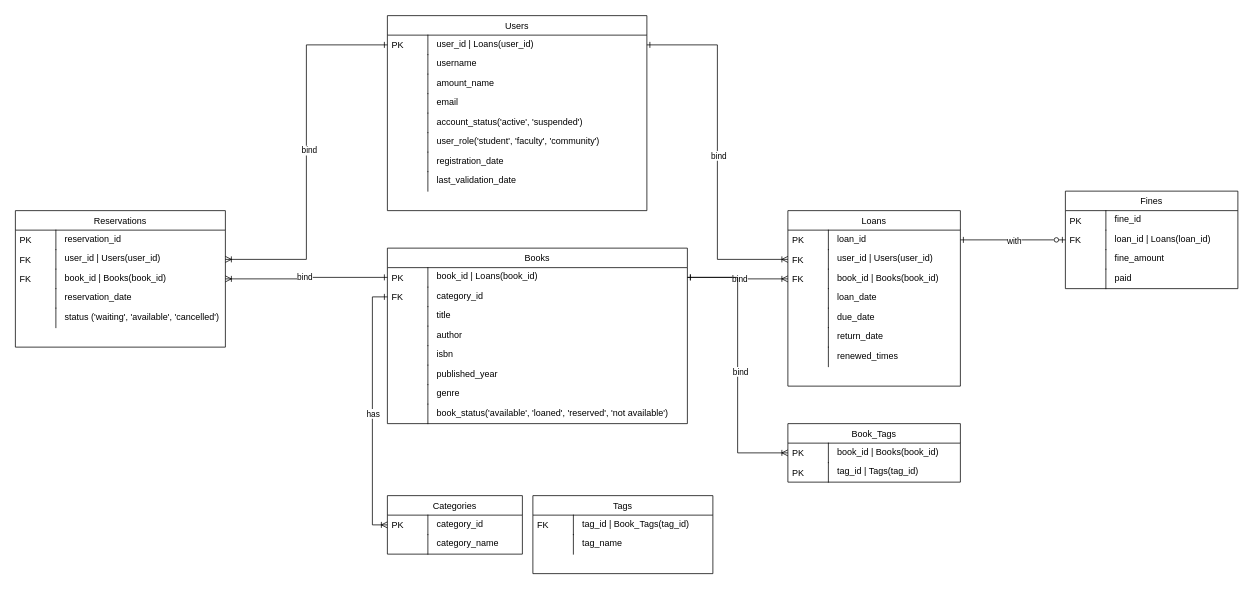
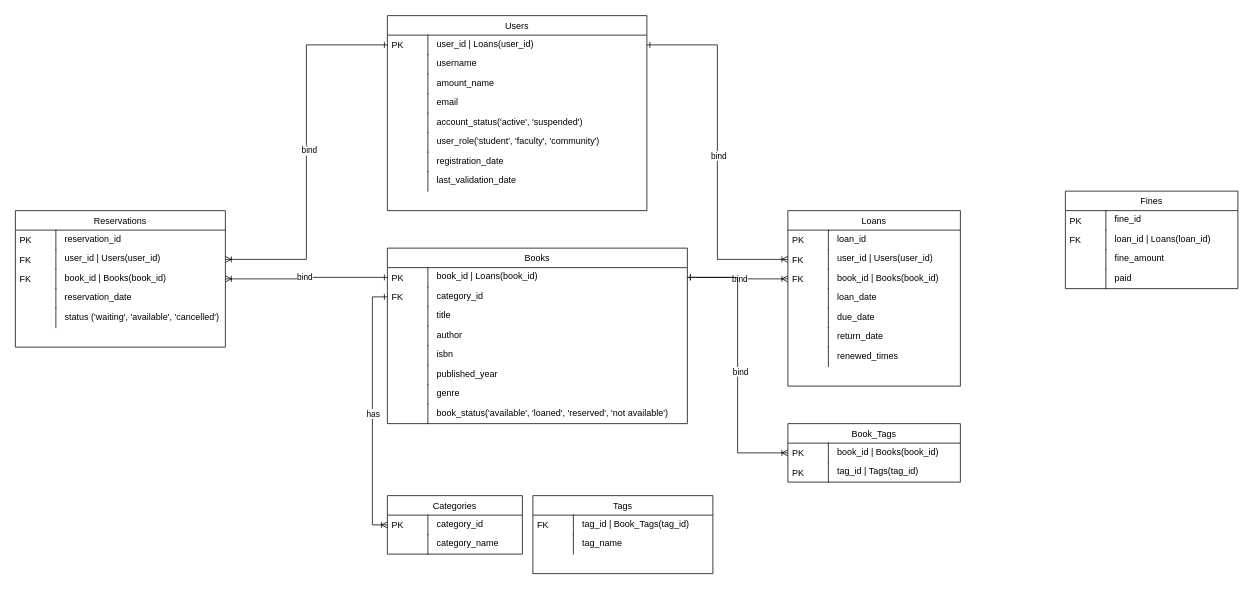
(1008, 240) -> none
